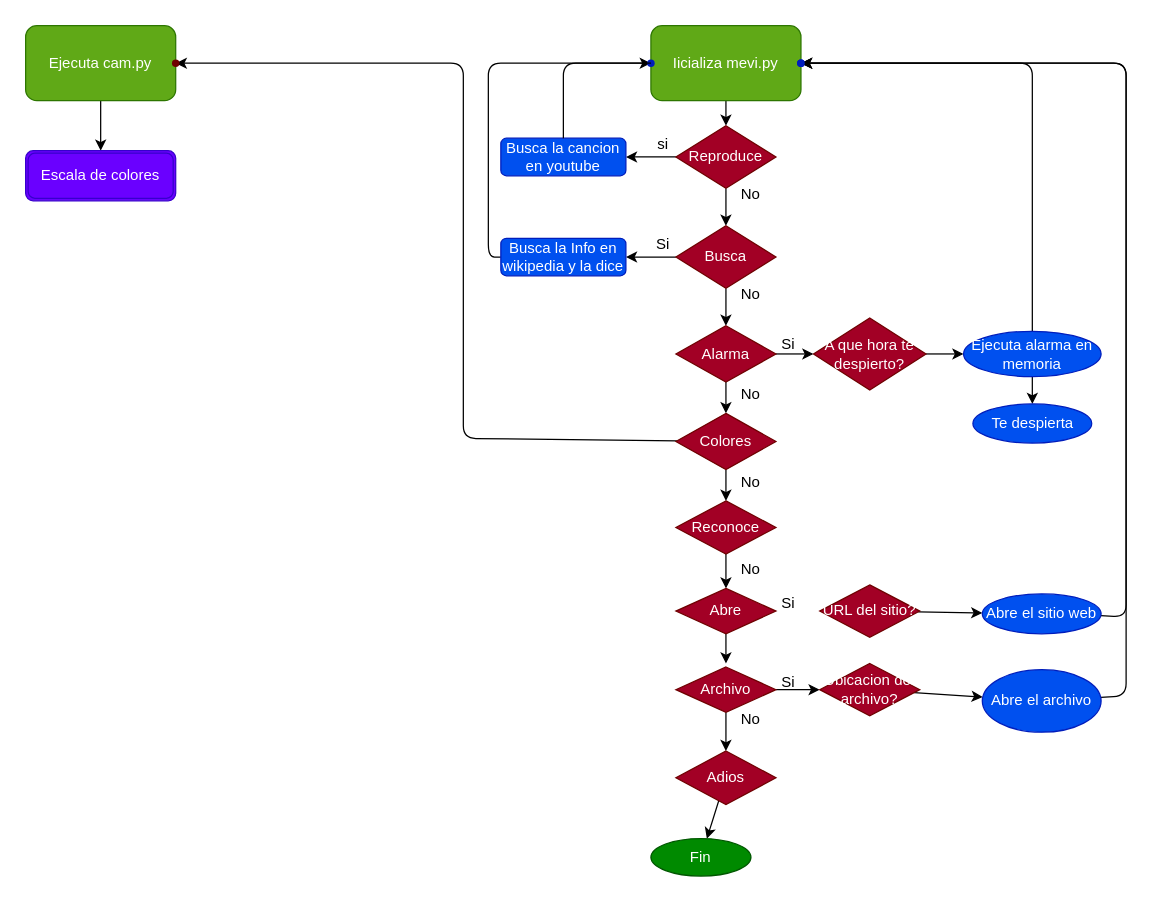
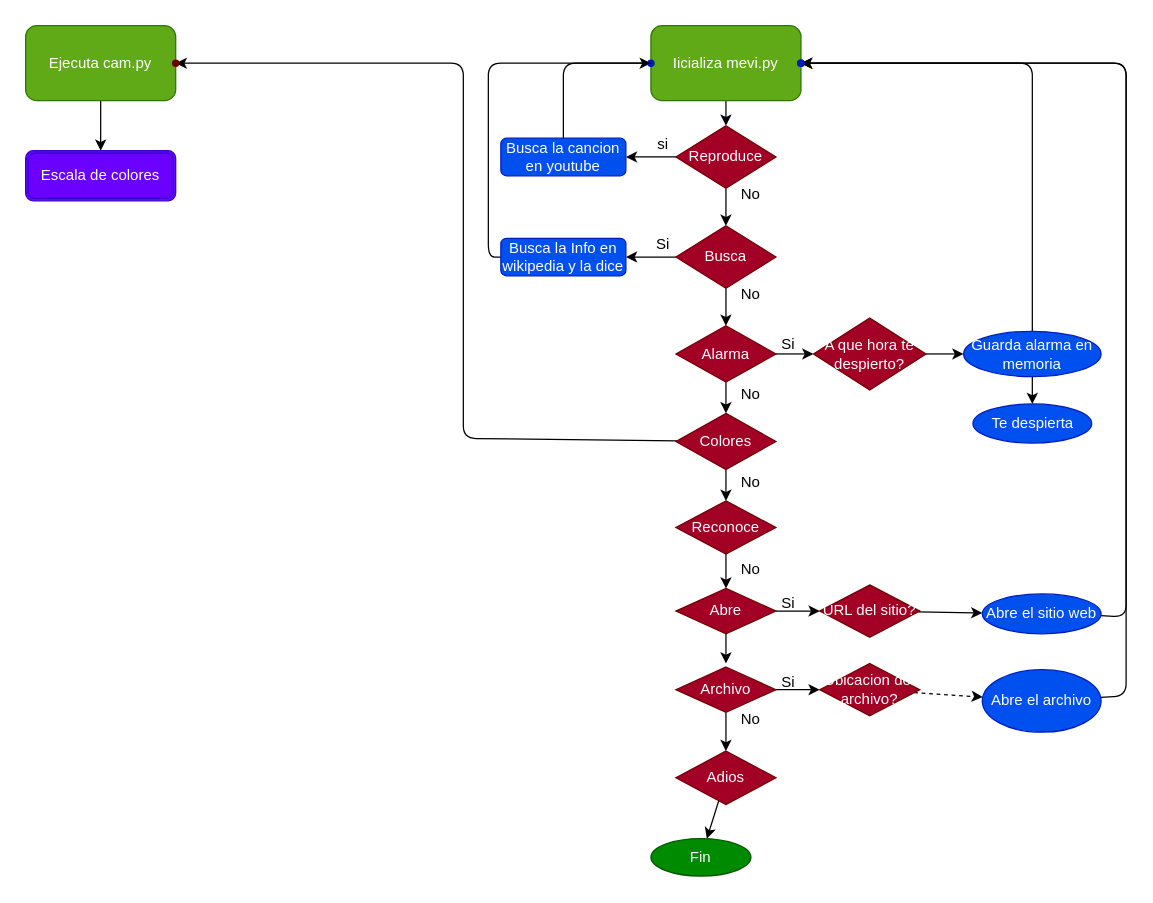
(1032, 354) -> (1032, 354)
none -> (793, 611)
(945, 694) -> (945, 694)
